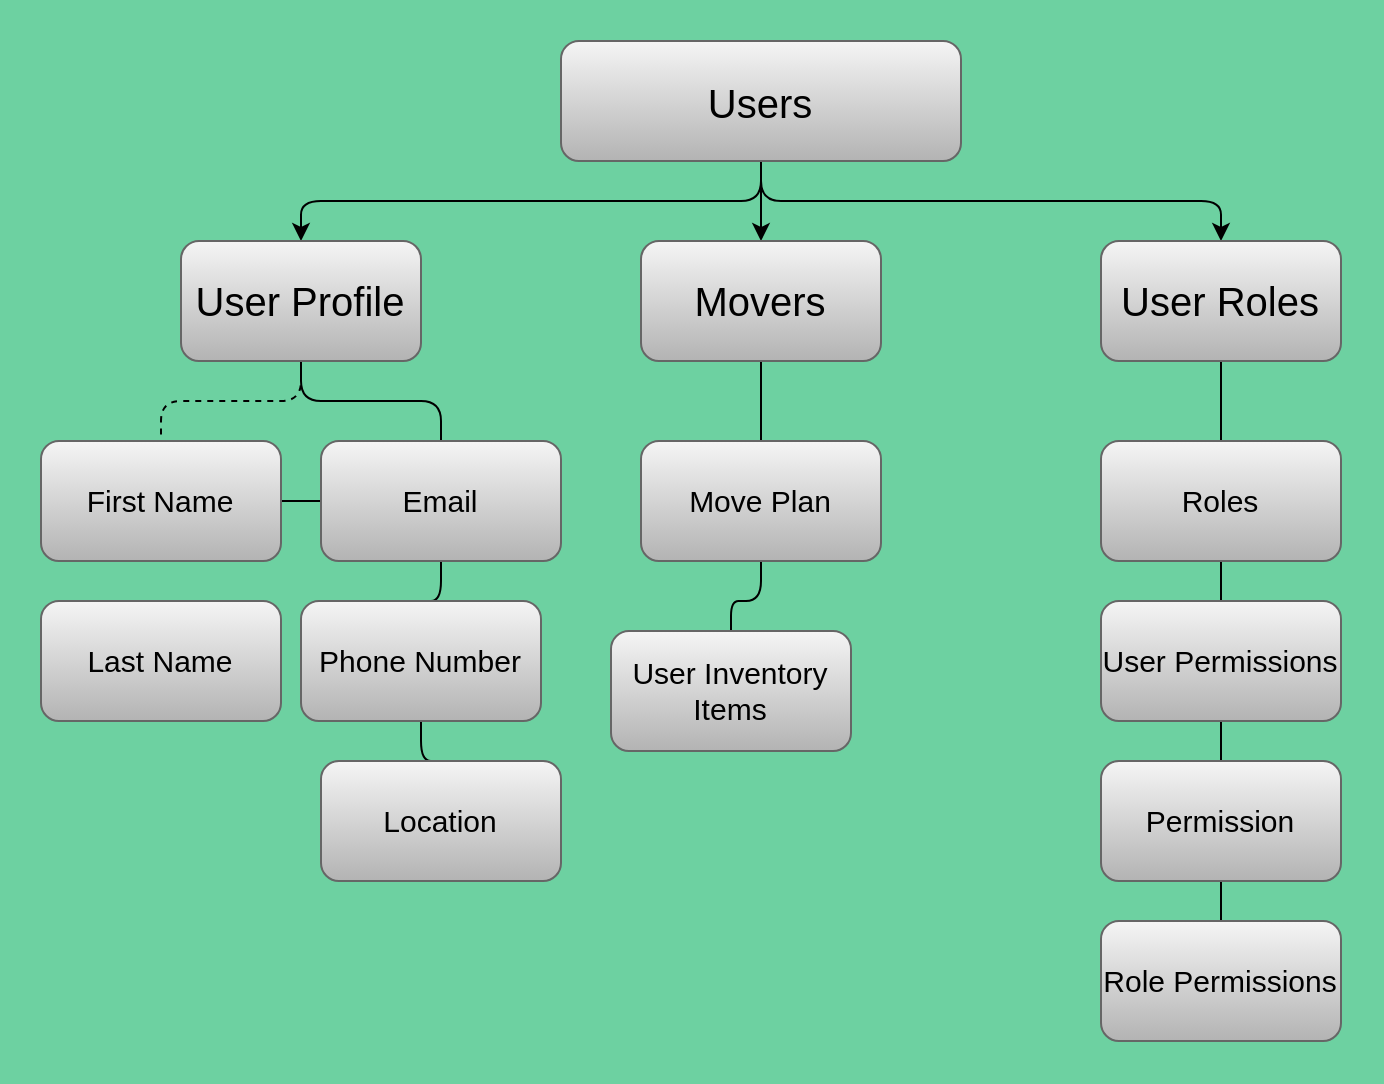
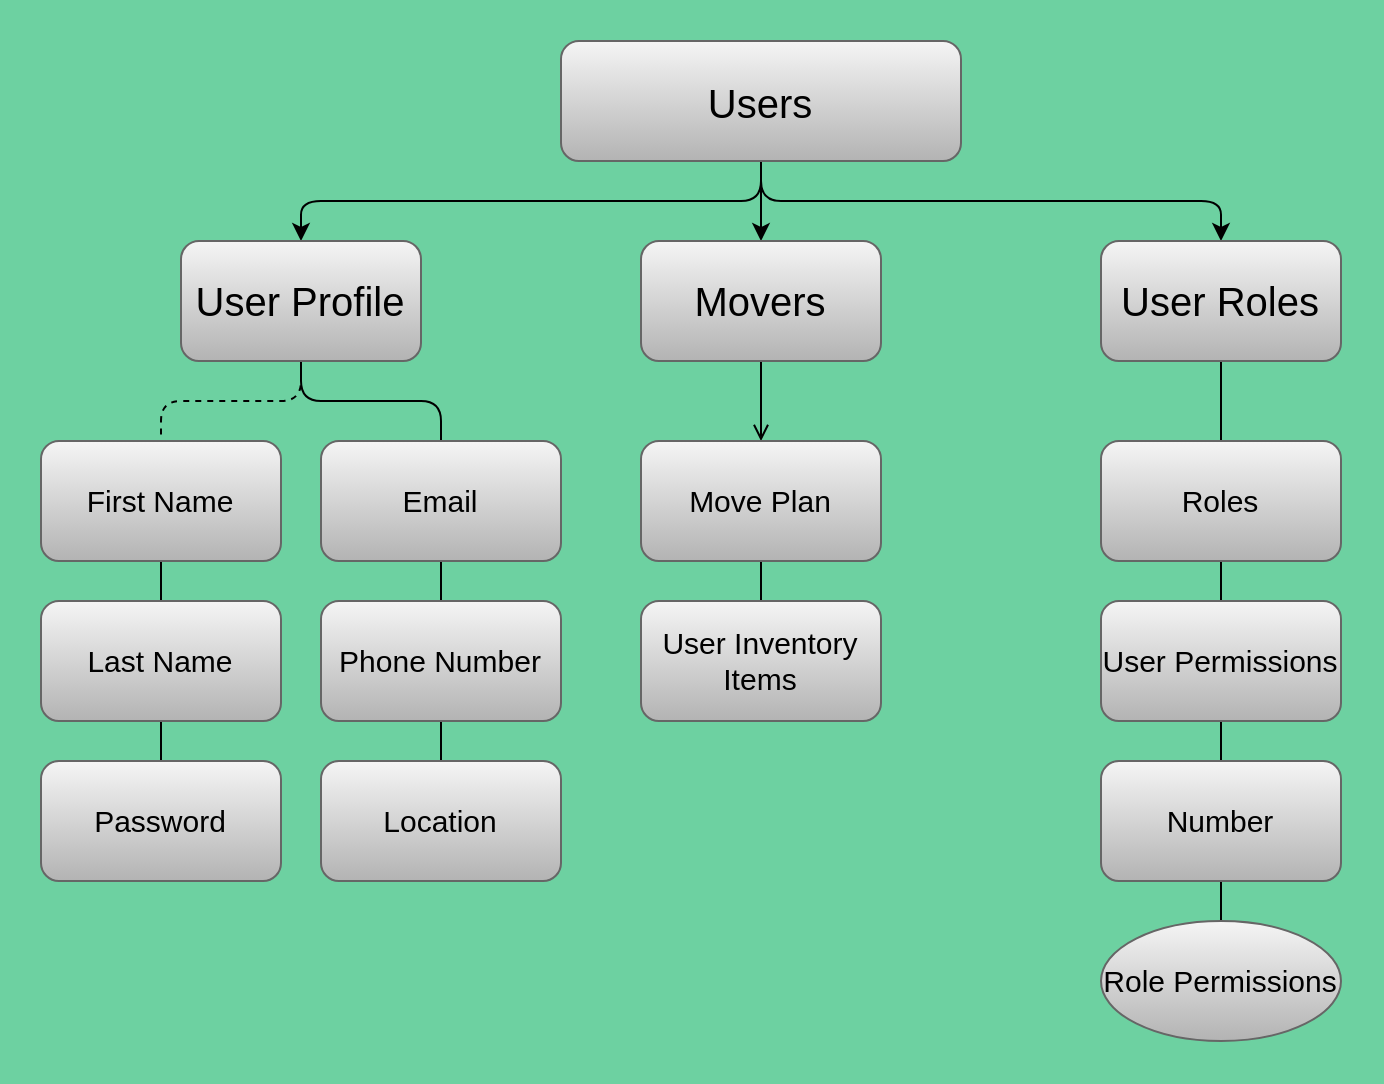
(761, 434) -> (761, 432)
(298, 501) -> (161, 578)
(421, 661) -> (441, 661)
(731, 691) -> (761, 661)
none -> (161, 738)
none -> (161, 821)
(1221, 821) -> (1221, 821)
(1221, 981) -> (1221, 981)
